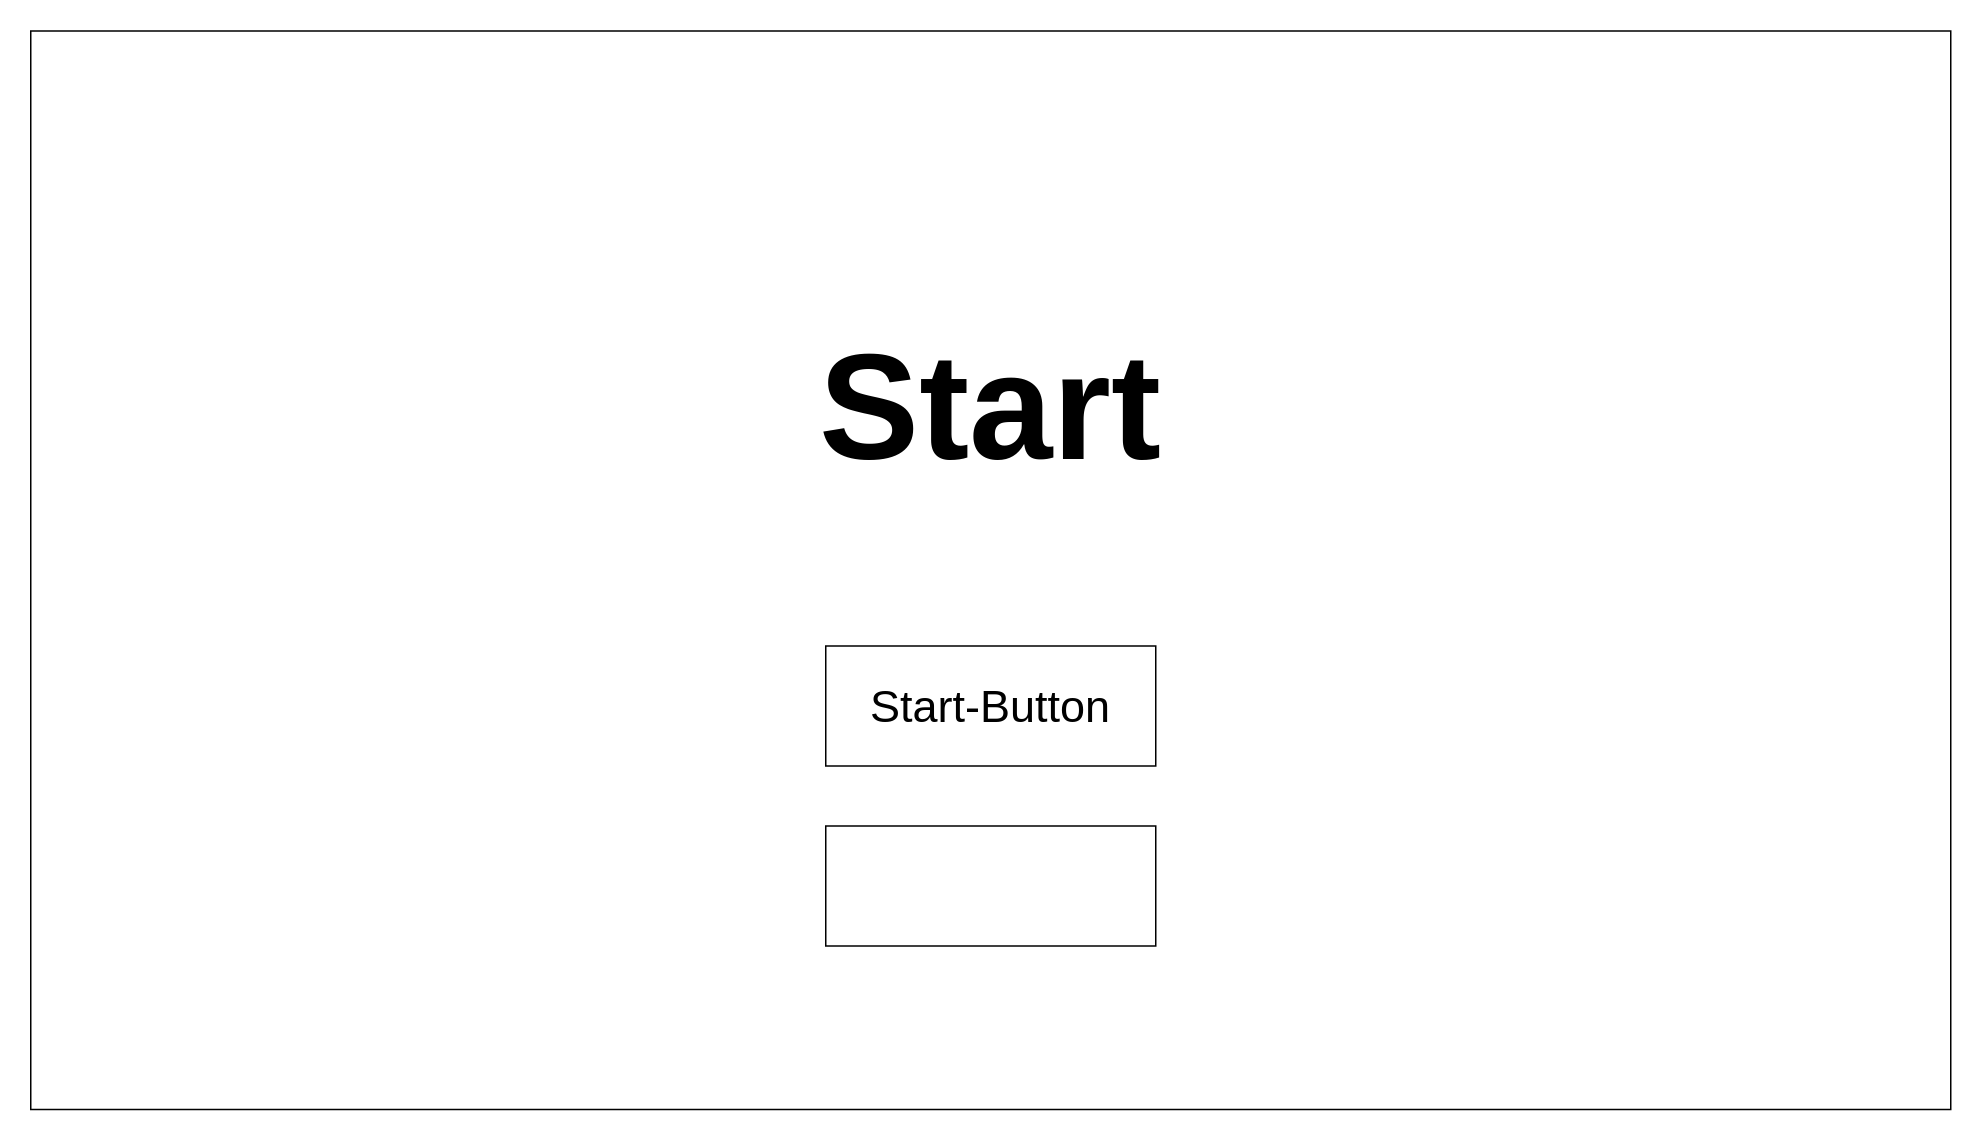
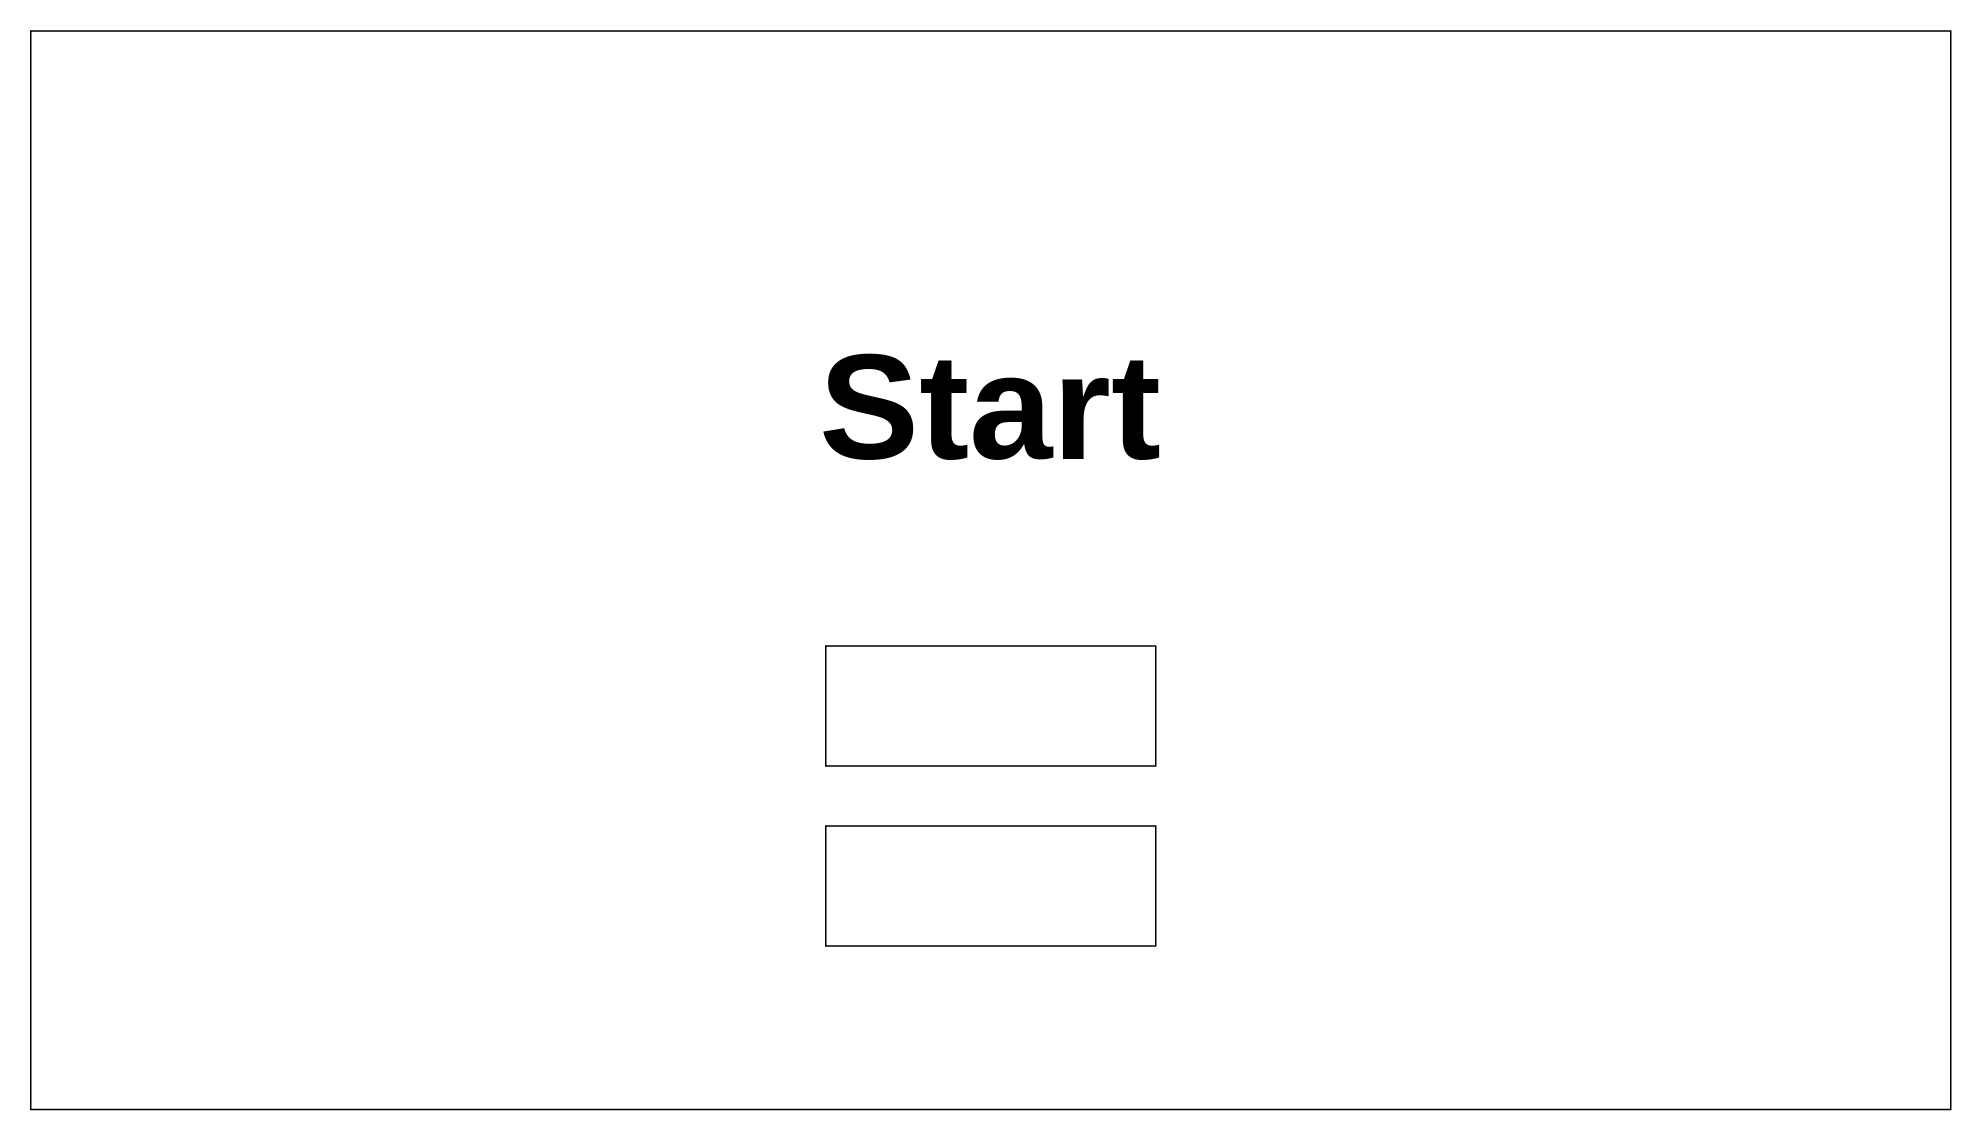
(991, 706) -> none
